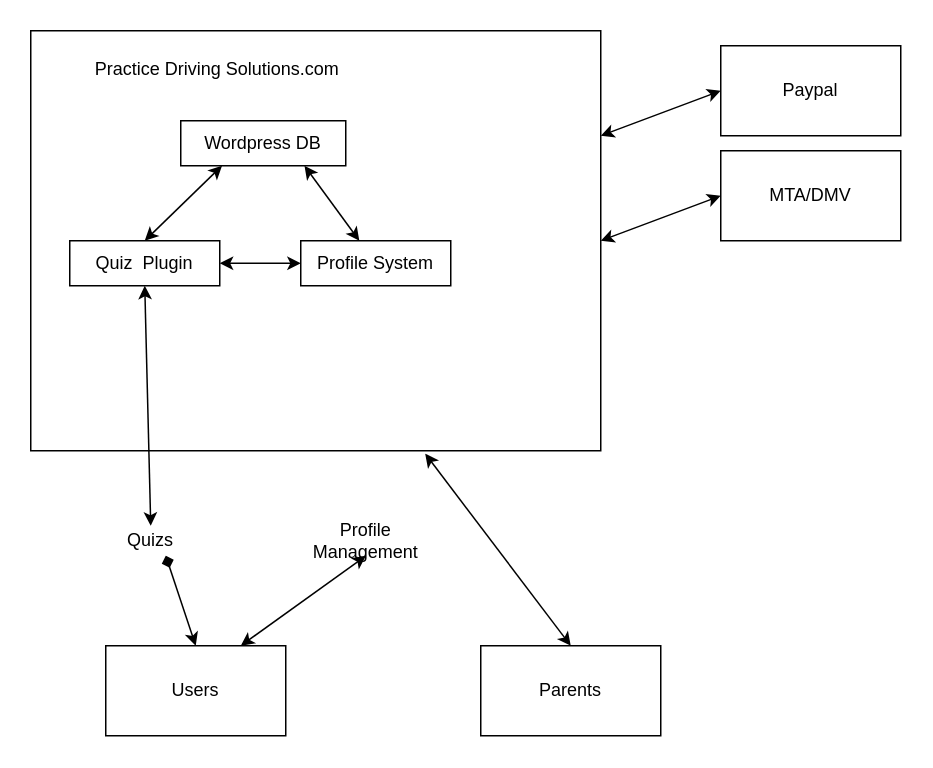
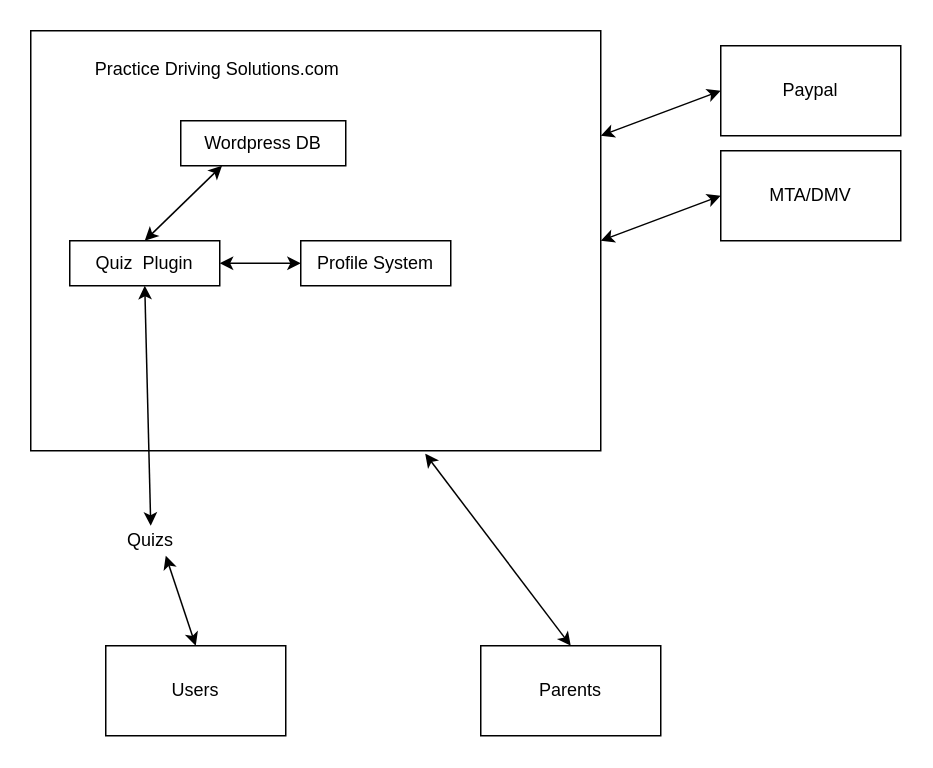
(332, 204) -> none
(366, 541) -> none
(169, 567) -> (169, 566)
(303, 601) -> none
